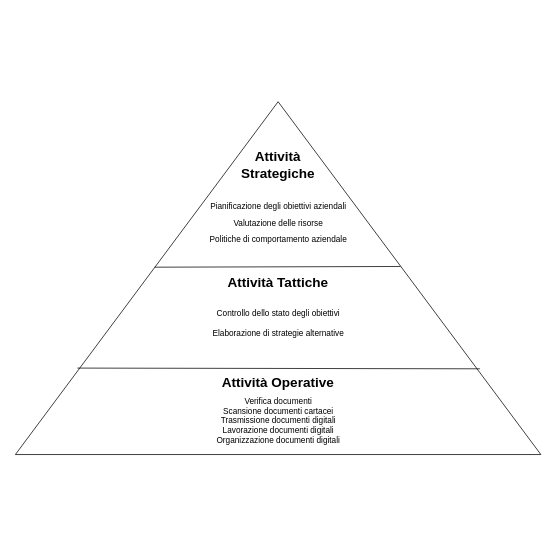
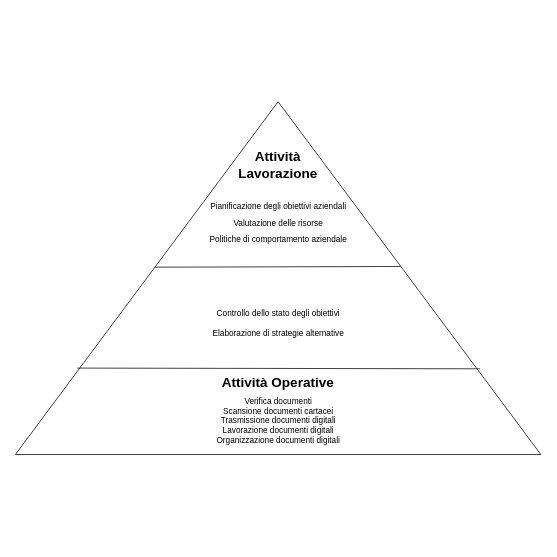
(278, 165) -> (278, 165)
(278, 282) -> none
